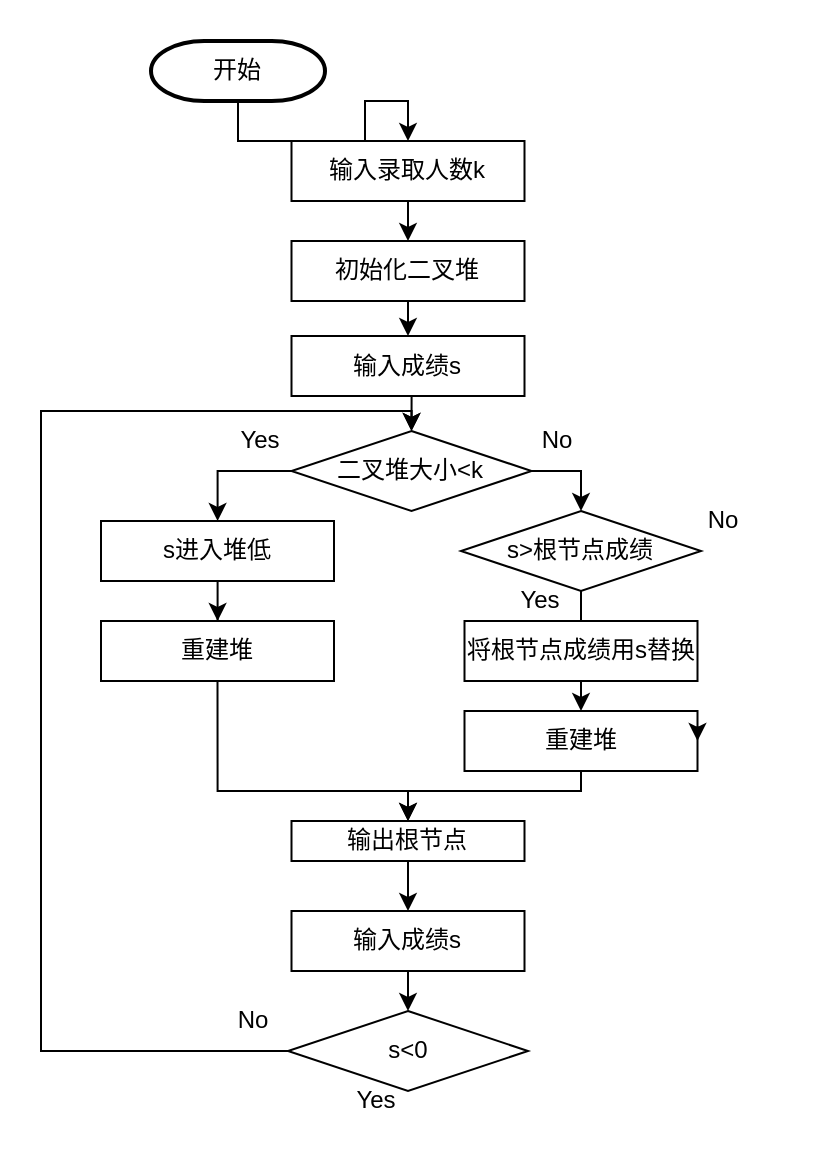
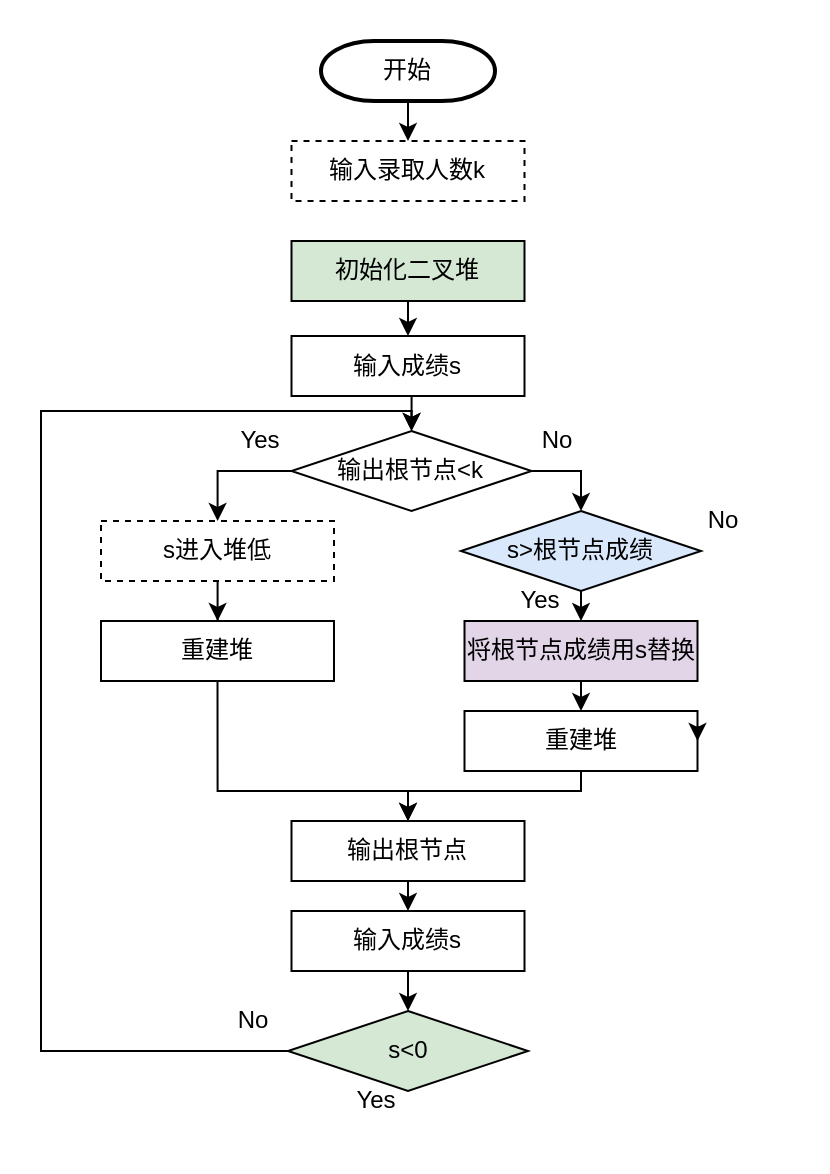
(238, 71) -> (408, 71)
(408, 171) -> (408, 171)
(408, 214) -> none
(408, 271) -> (408, 271)
(411, 471) -> (411, 471)
(218, 551) -> (218, 551)
(581, 551) -> (581, 551)
(581, 611) -> (581, 606)
(581, 651) -> (581, 651)
(408, 841) -> (408, 851)
(408, 1051) -> (408, 1051)
